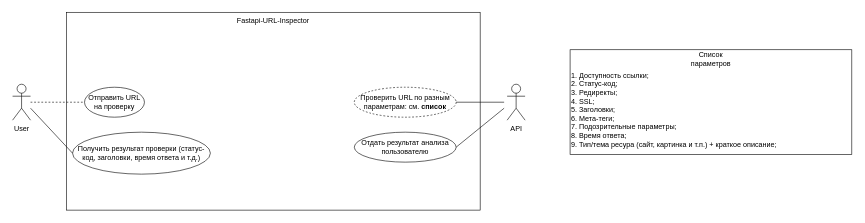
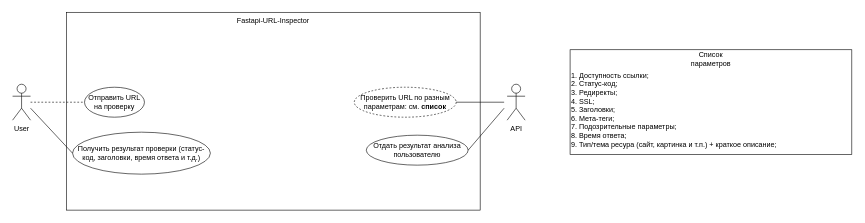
(405, 147) -> (417, 150)
